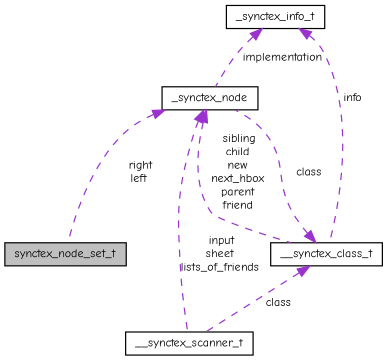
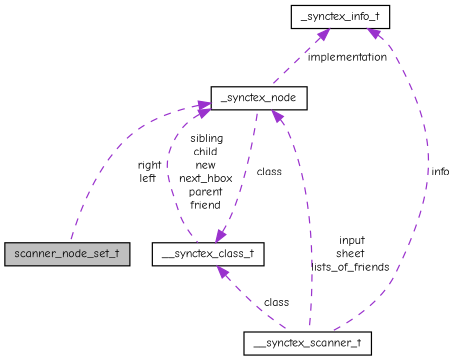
(342, 135) -> (425, 195)
(66, 254) -> (67, 254)
